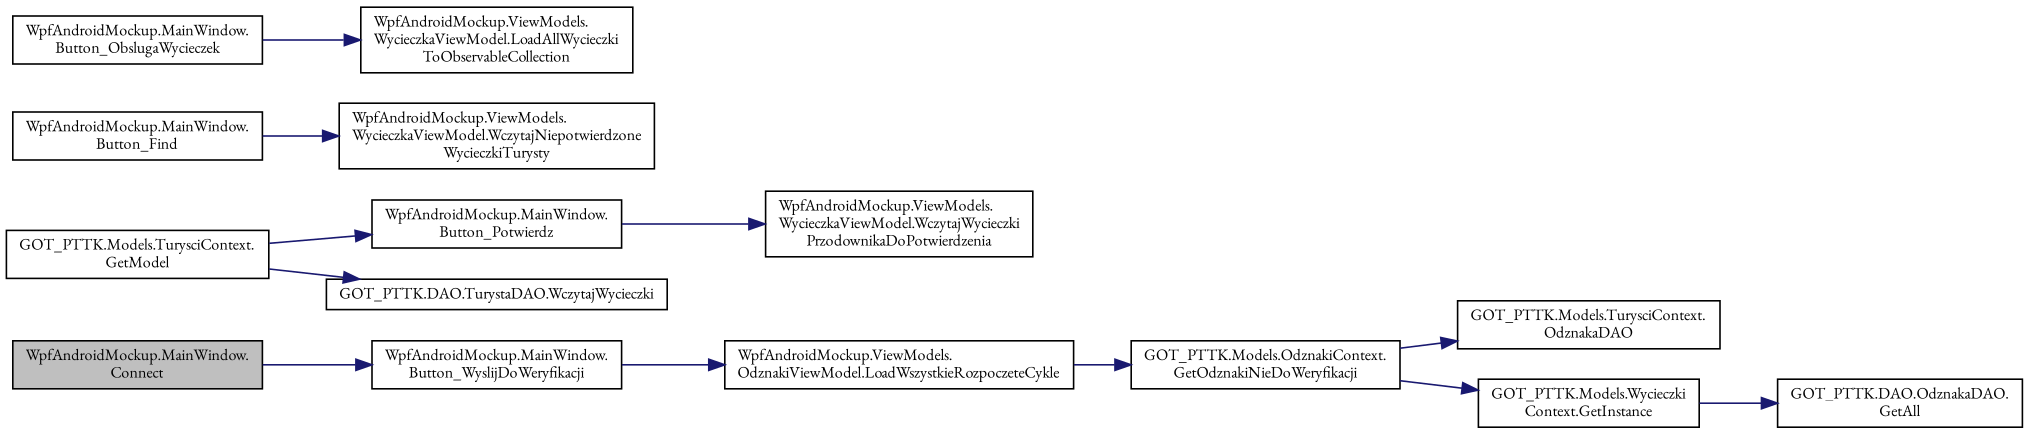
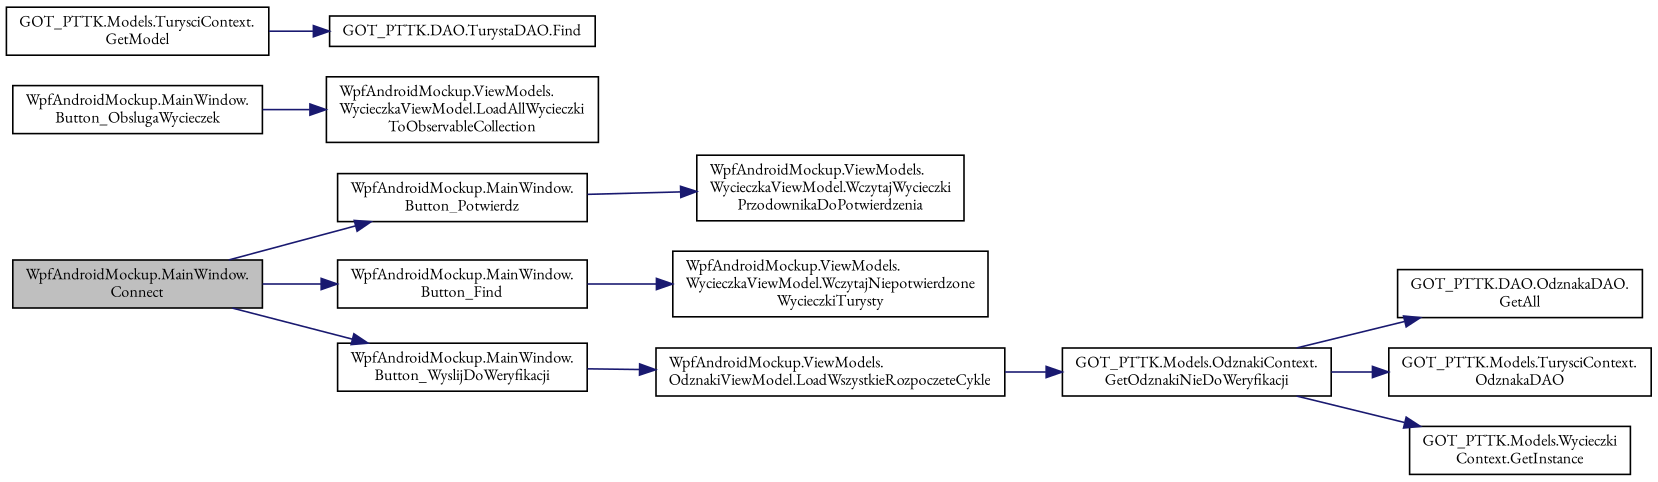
(312, 240) -> (292, 243)
none -> (292, 284)
(497, 294) -> (462, 31)
(1730, 403) -> (1351, 335)
